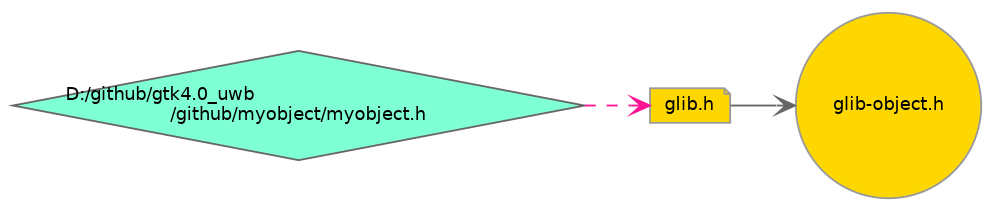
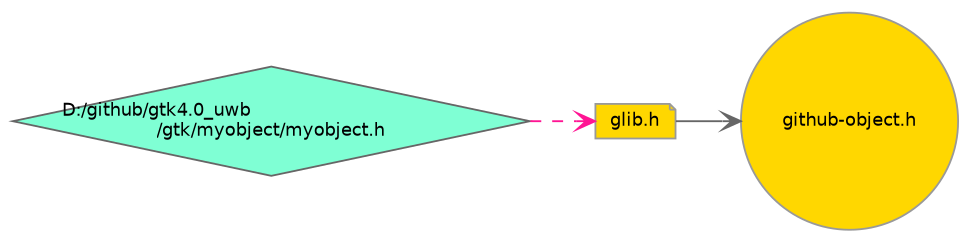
(299, 106) -> (271, 121)
(888, 106) -> (850, 121)
